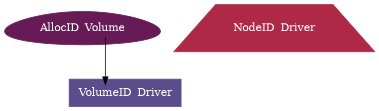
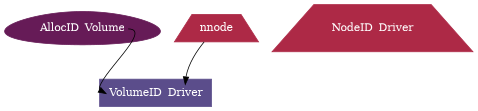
none -> (216, 28)
